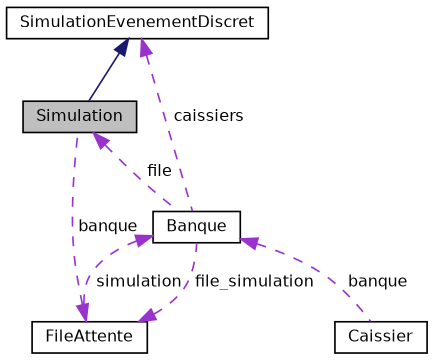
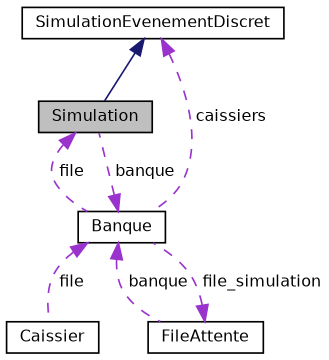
(72, 219) -> (107, 164)
(137, 282) -> (156, 282)
(376, 282) -> (70, 282)
